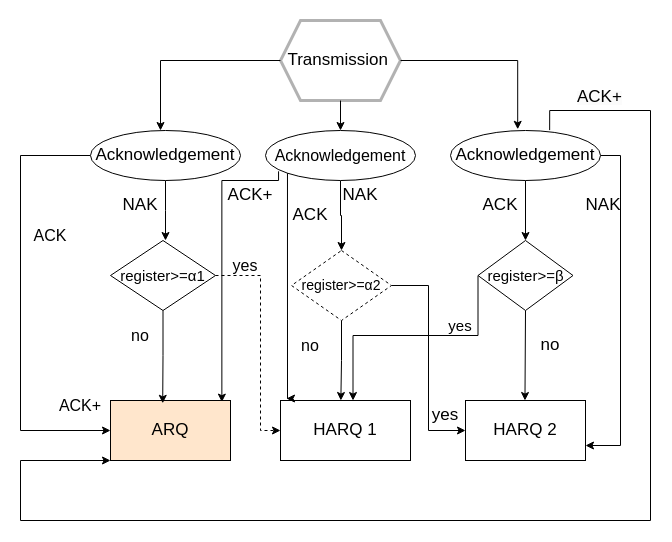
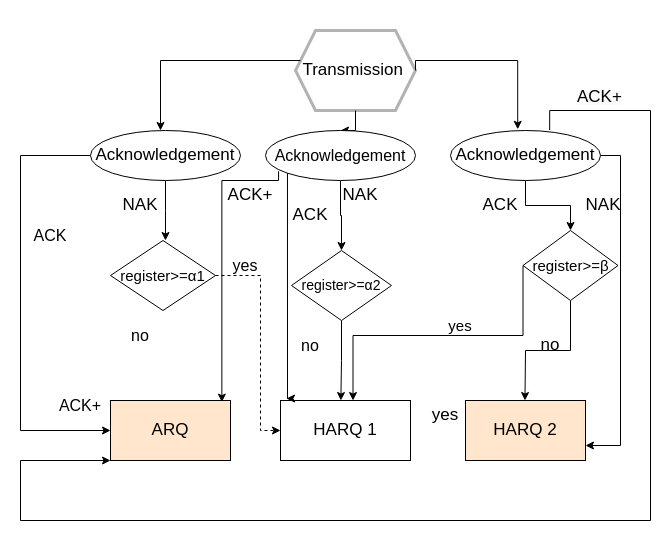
(341, 61) -> (356, 71)
(526, 276) -> (571, 266)
(342, 286) -> (342, 286)
(163, 354) -> none
(429, 355) -> none
(526, 431) -> (526, 431)
